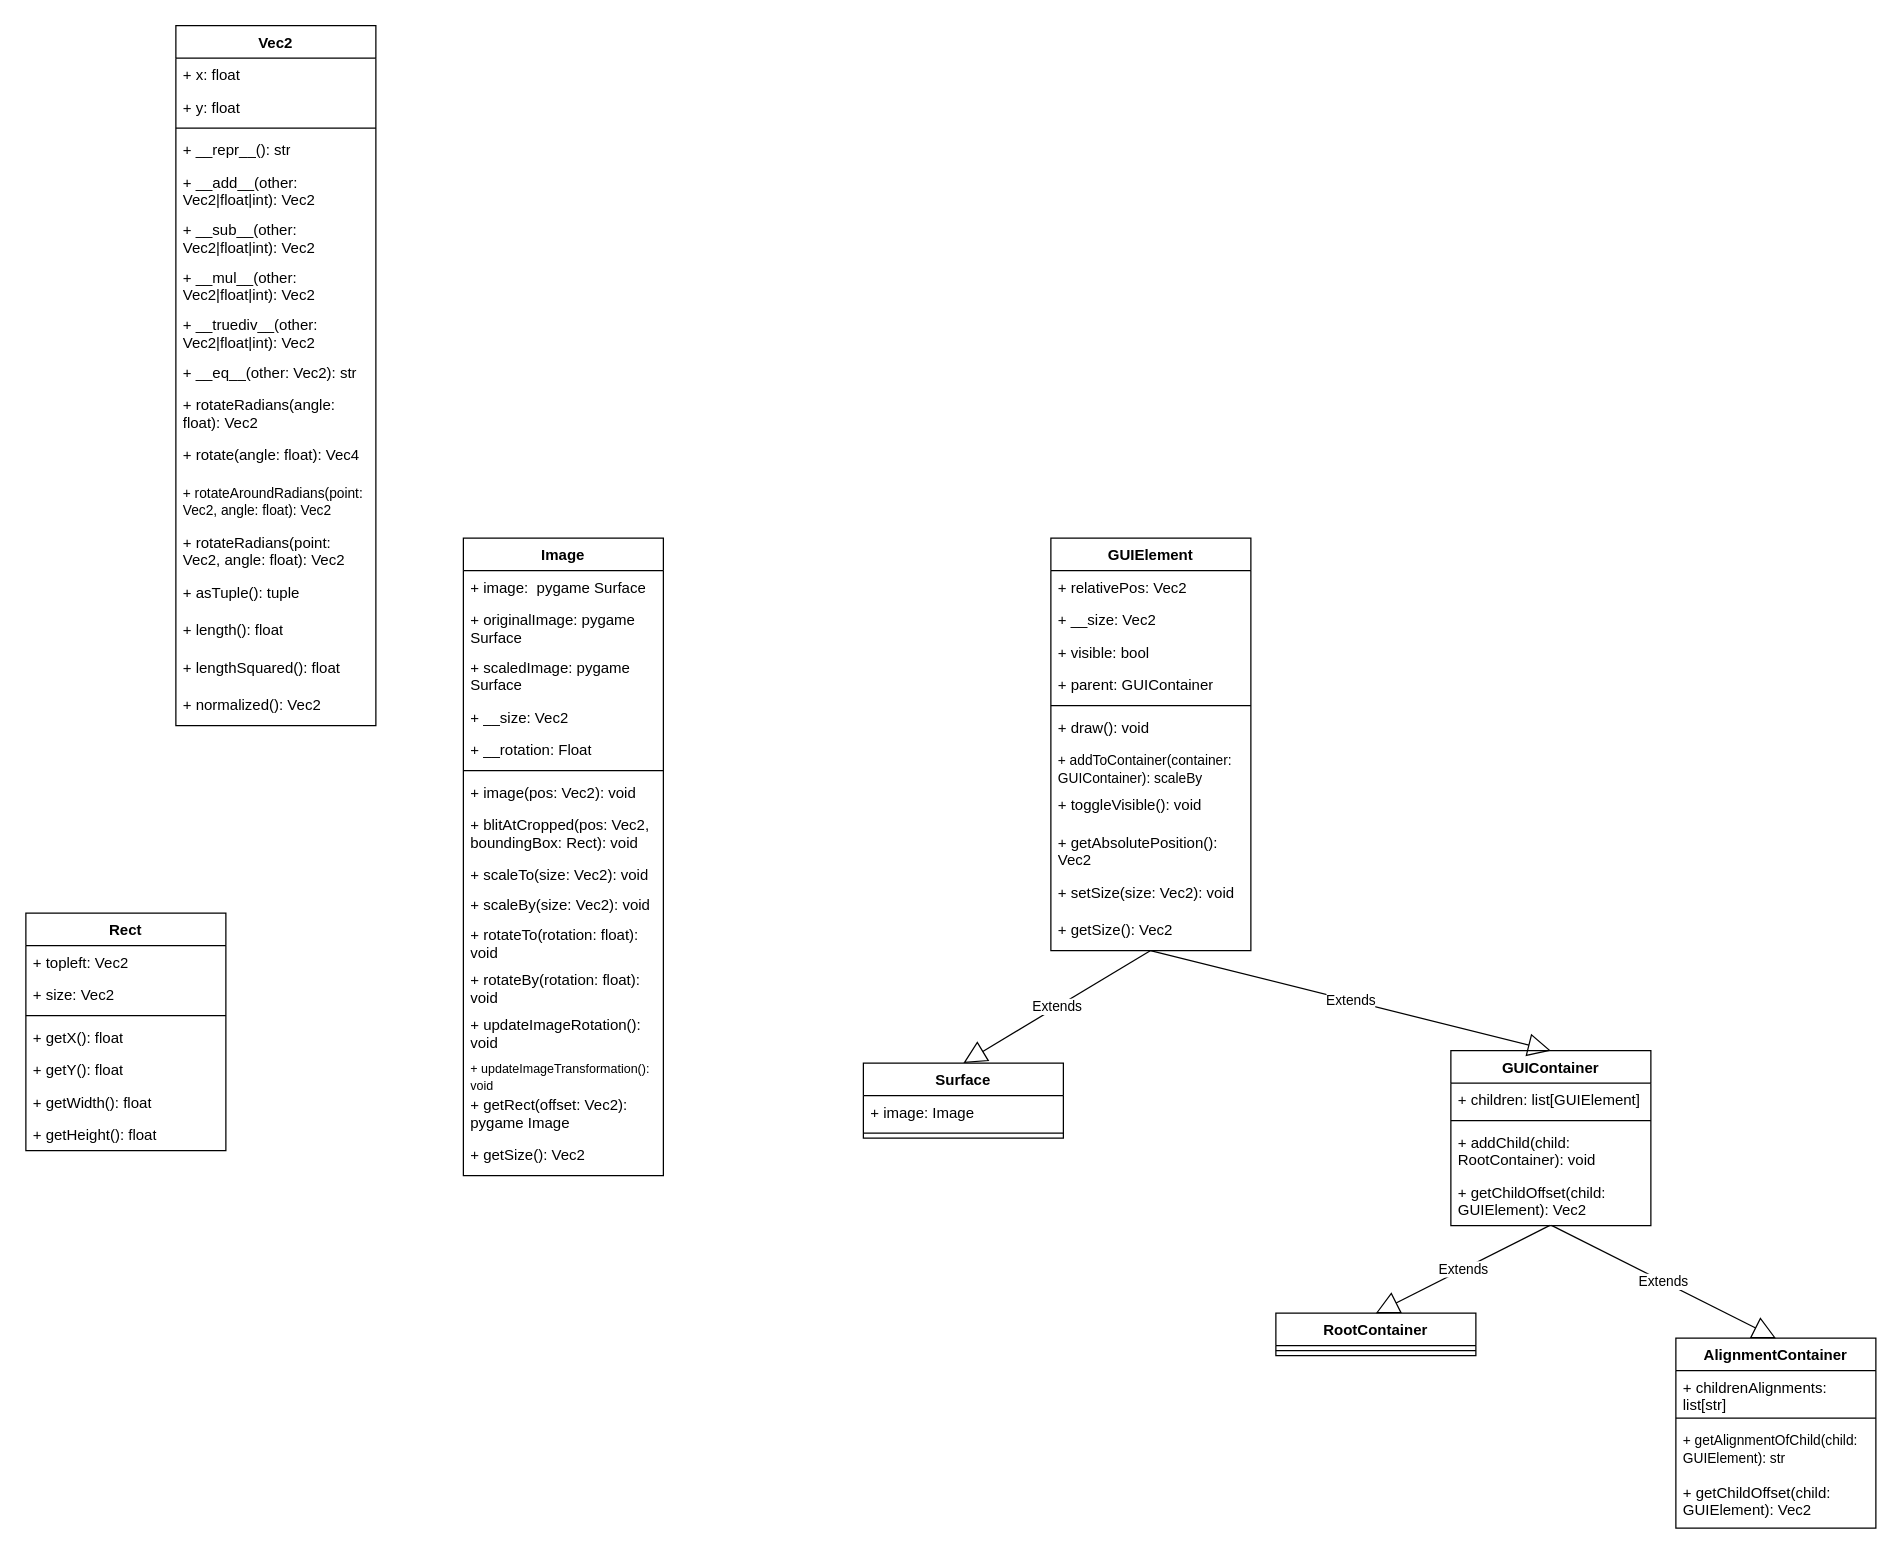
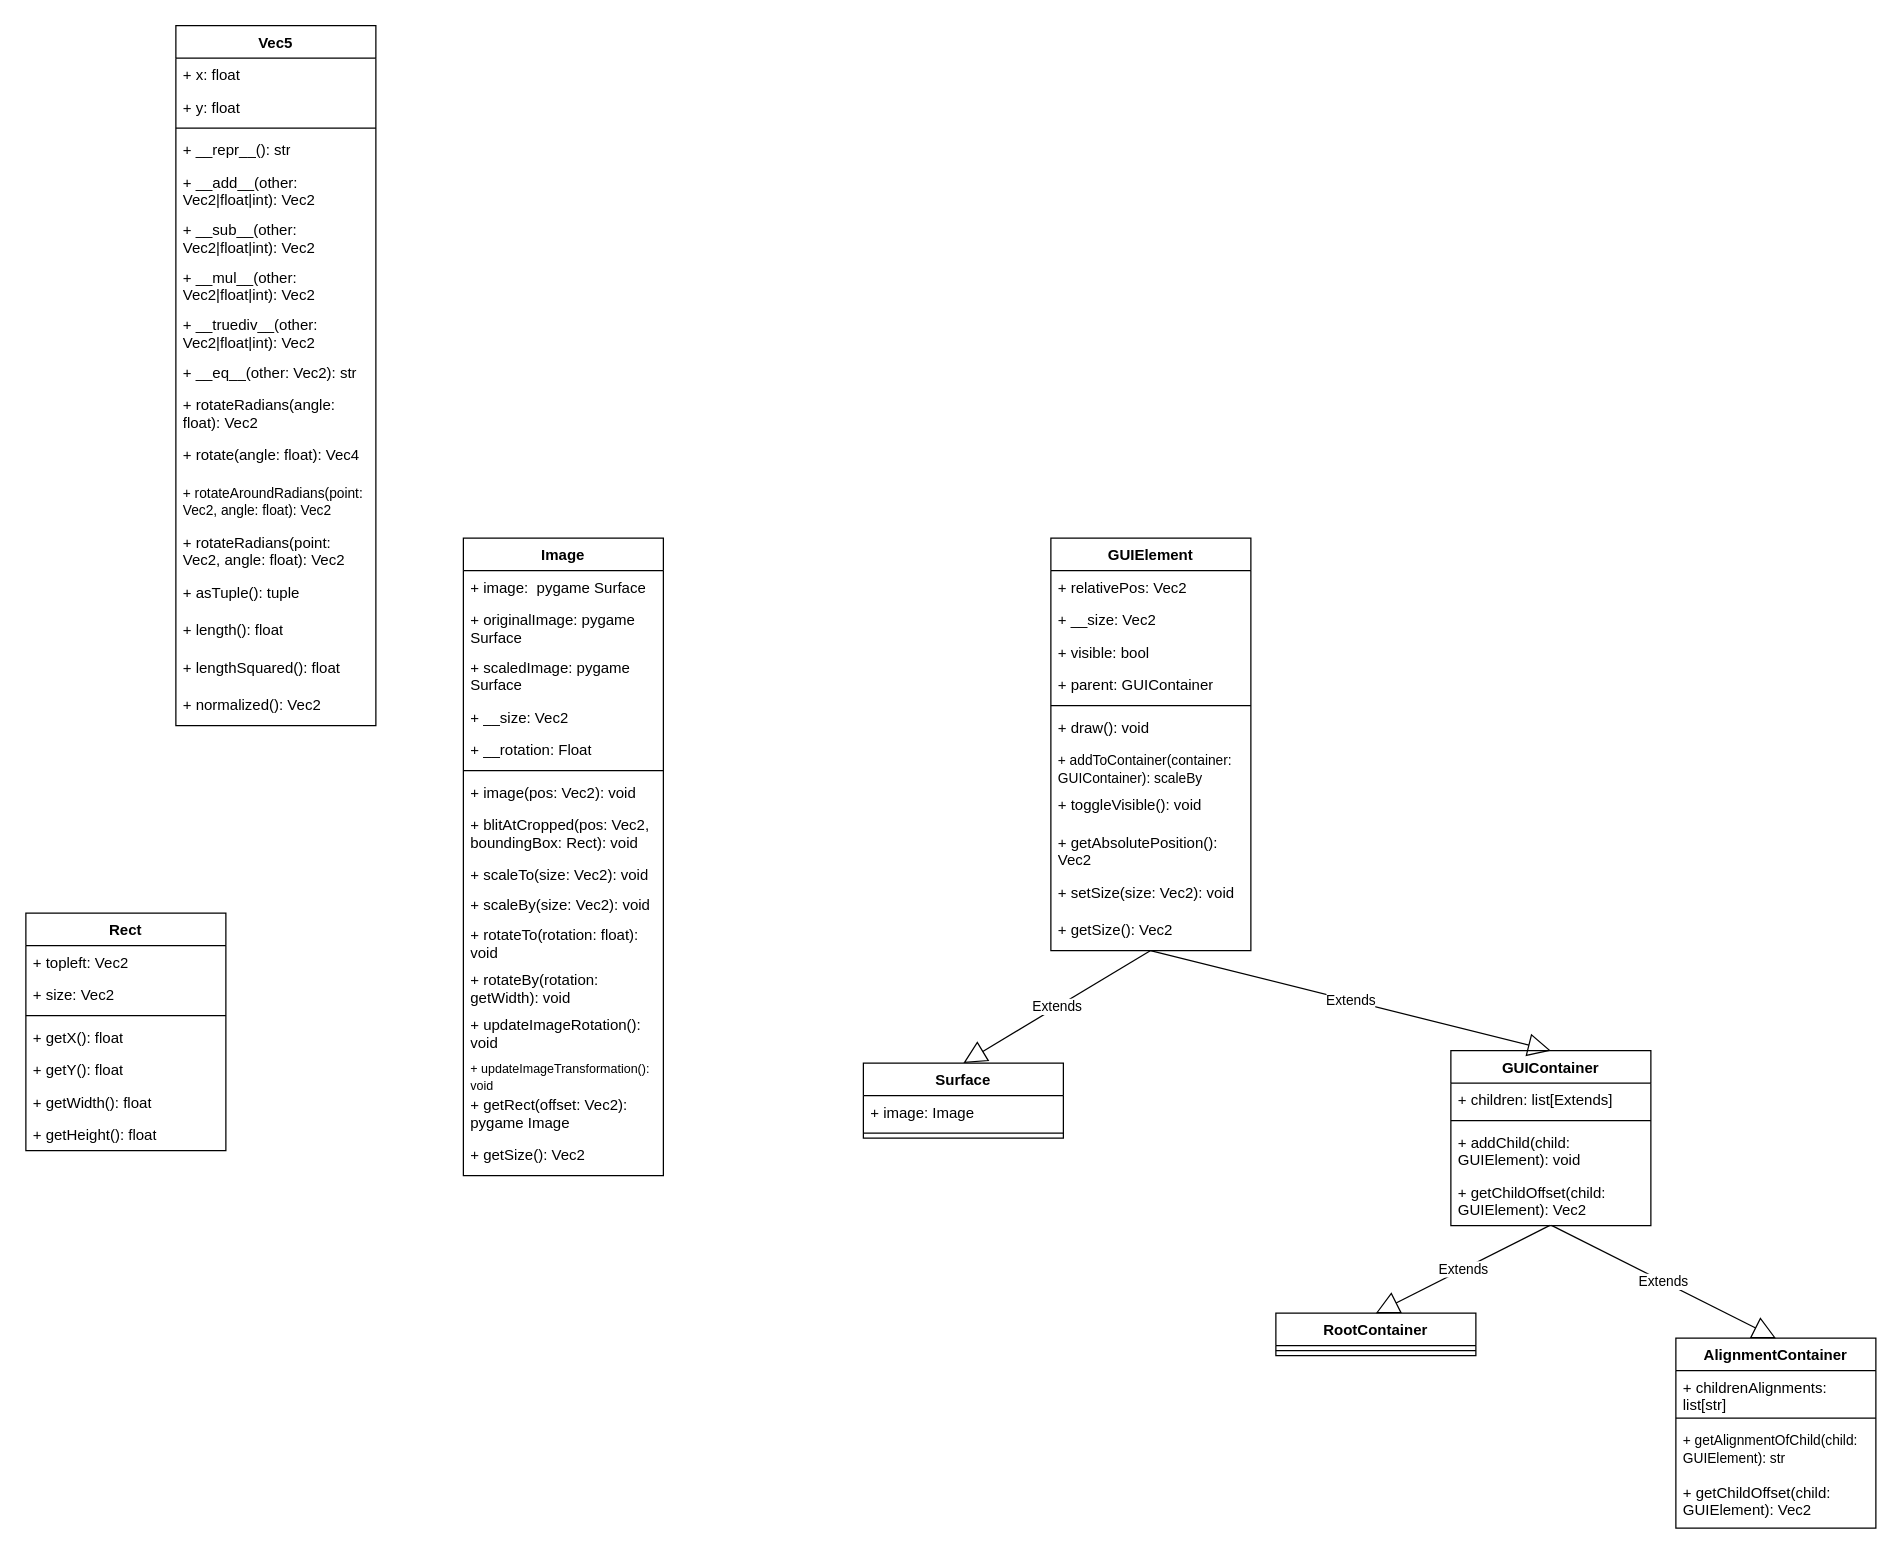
(276, 43) -> (276, 43)
(564, 990) -> (564, 990)
(1552, 1110) -> (1549, 1101)
(1552, 1152) -> (1552, 1152)
